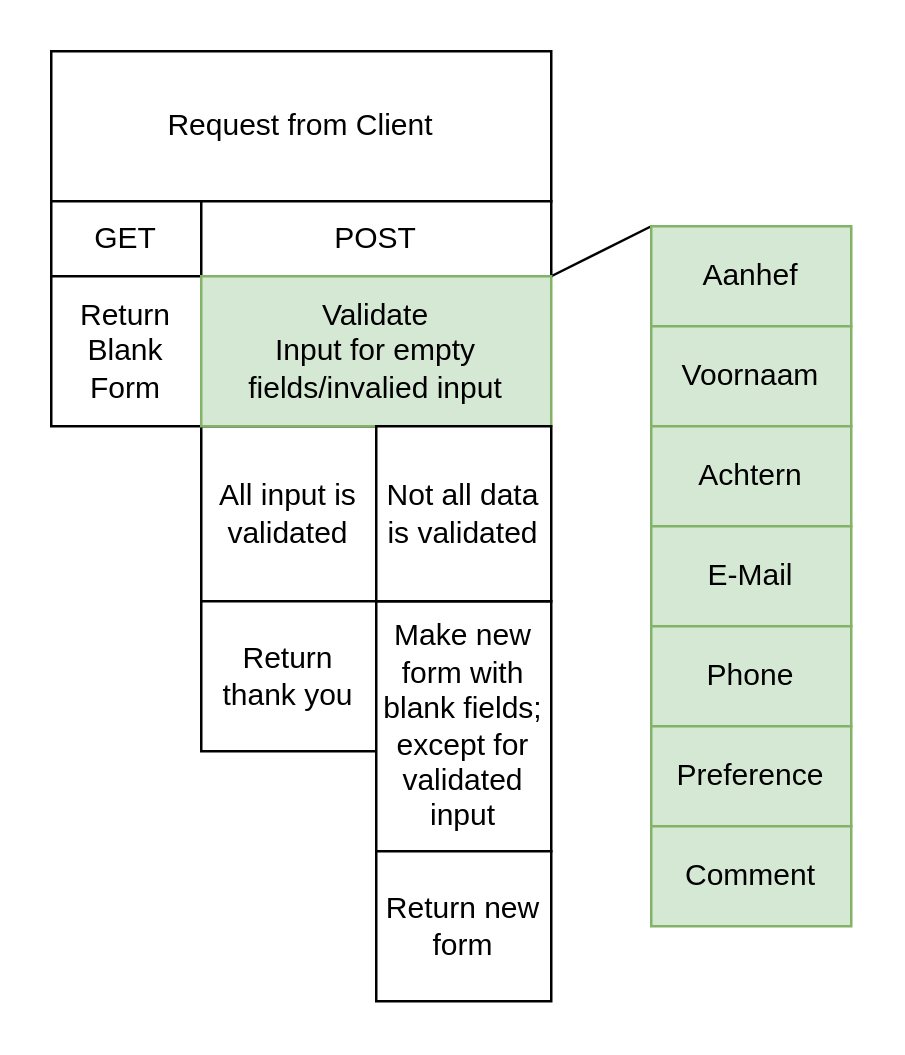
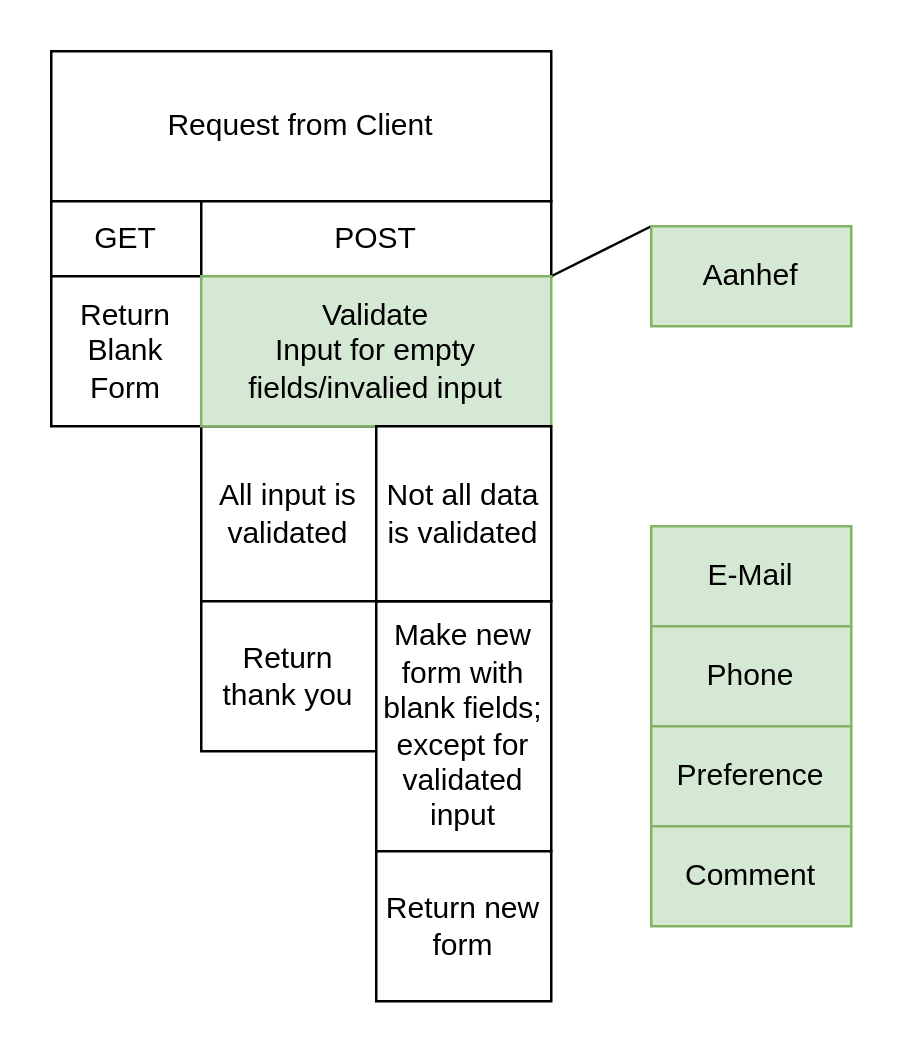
(751, 376) -> none
(751, 476) -> none
